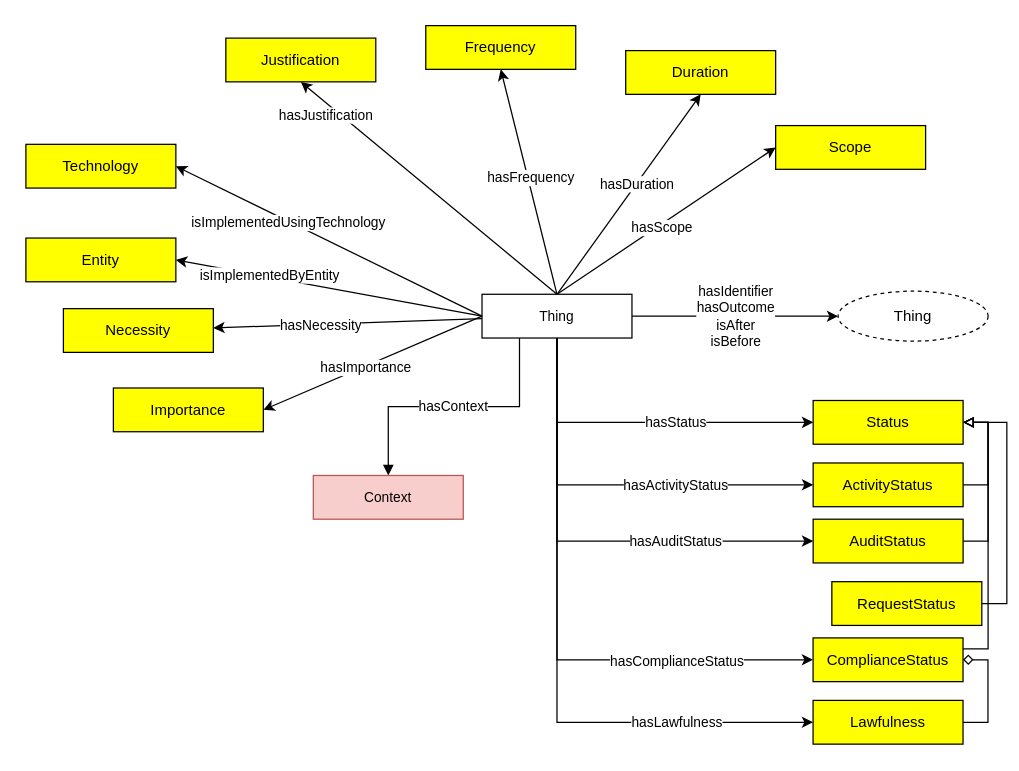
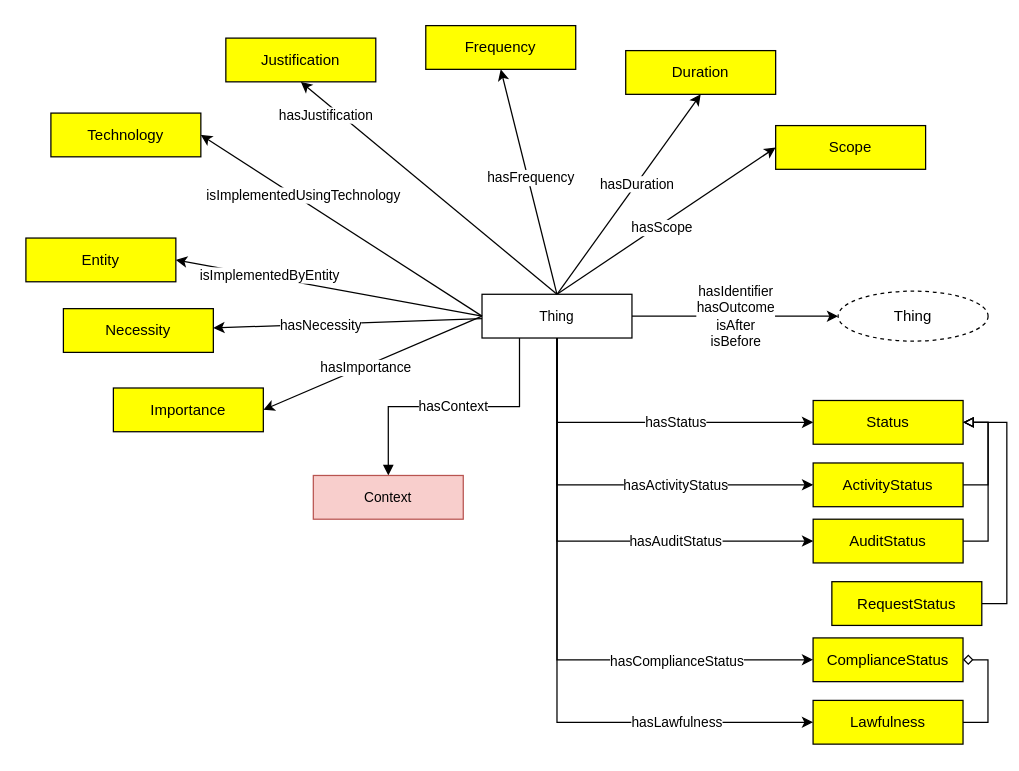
(101, 166) -> (126, 135)
(988, 609) -> none
